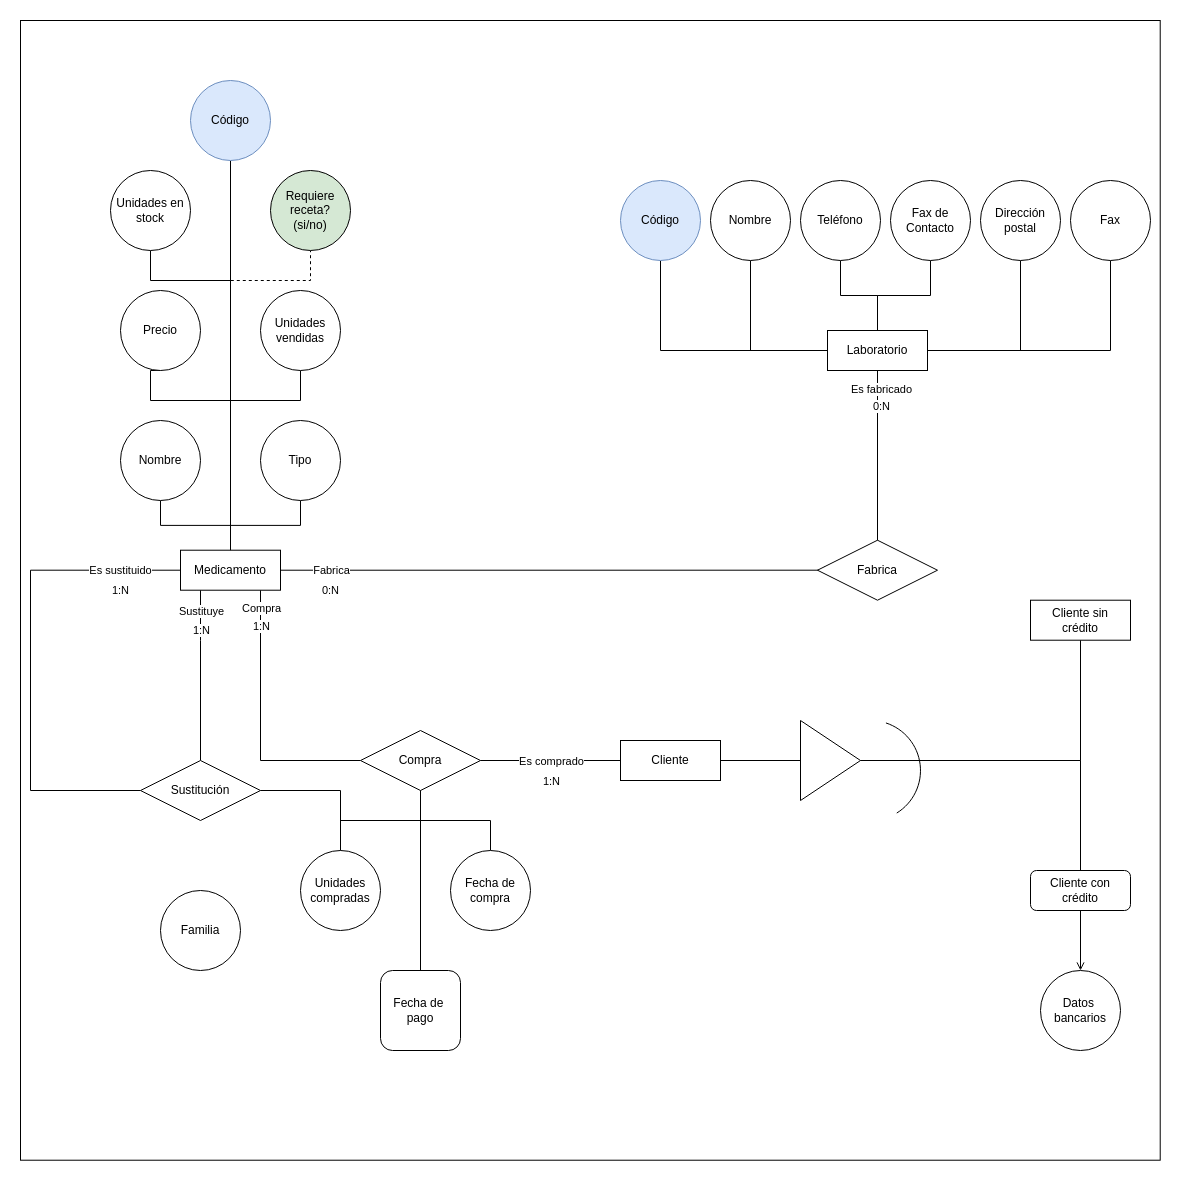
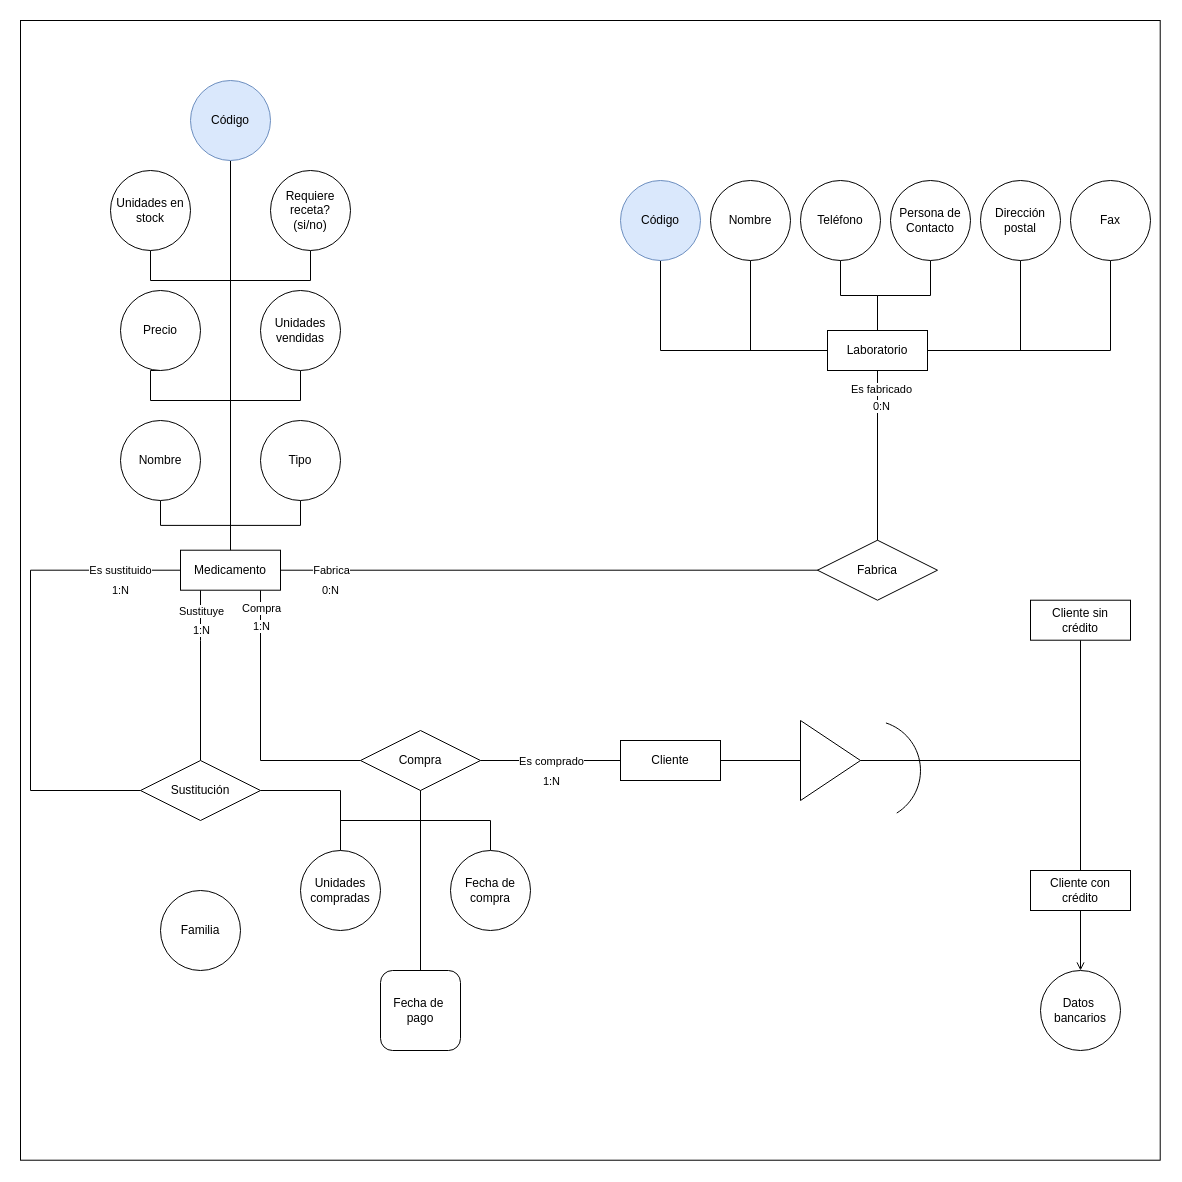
(311, 211) -> (311, 211)
(931, 221) -> (931, 221)
(286, 281) -> (286, 281)
(1081, 891) -> (1081, 891)
